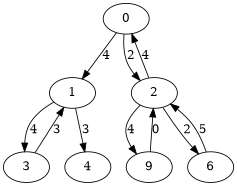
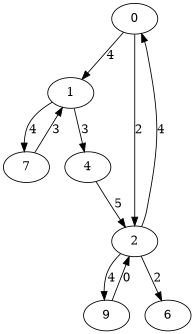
(195, 128) -> (108, 201)
(26, 167) -> (26, 167)
